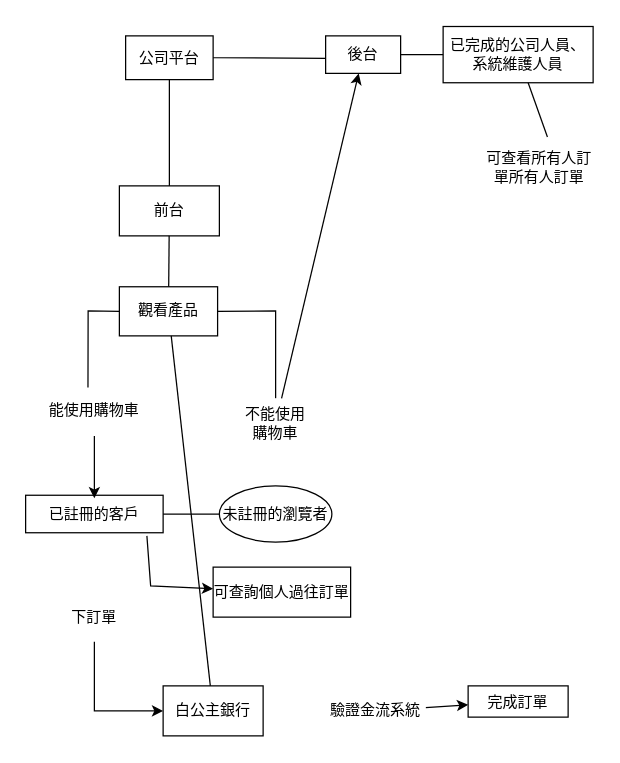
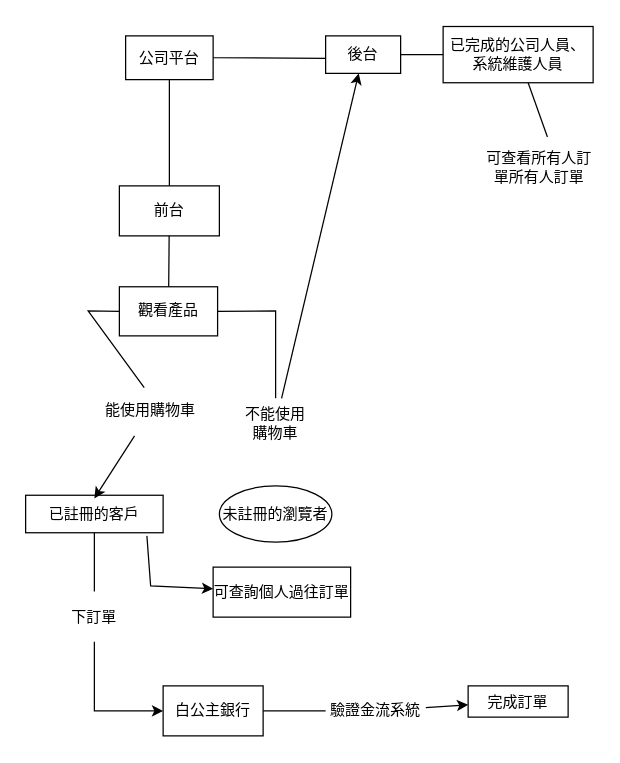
(94, 411) -> (151, 411)
(191, 511) -> (294, 711)
(193, 514) -> (94, 562)
